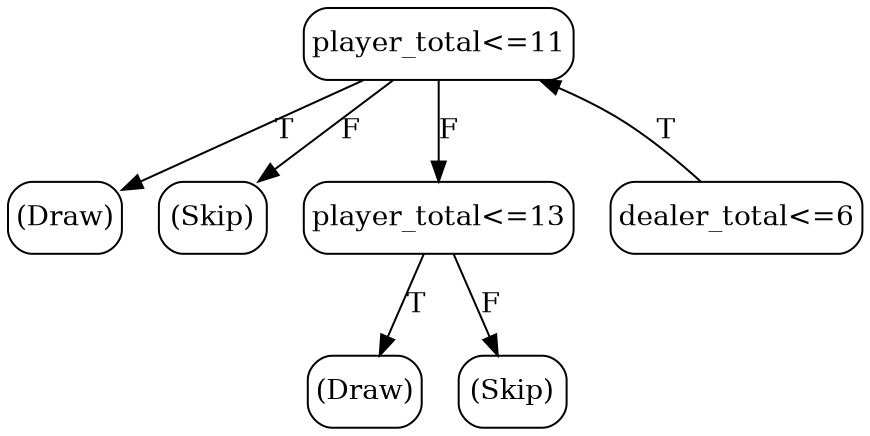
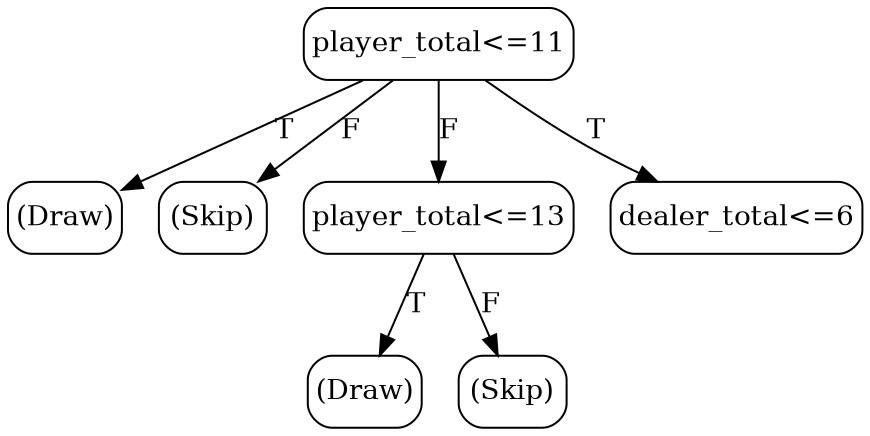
(634, 128) -> (560, 130)
